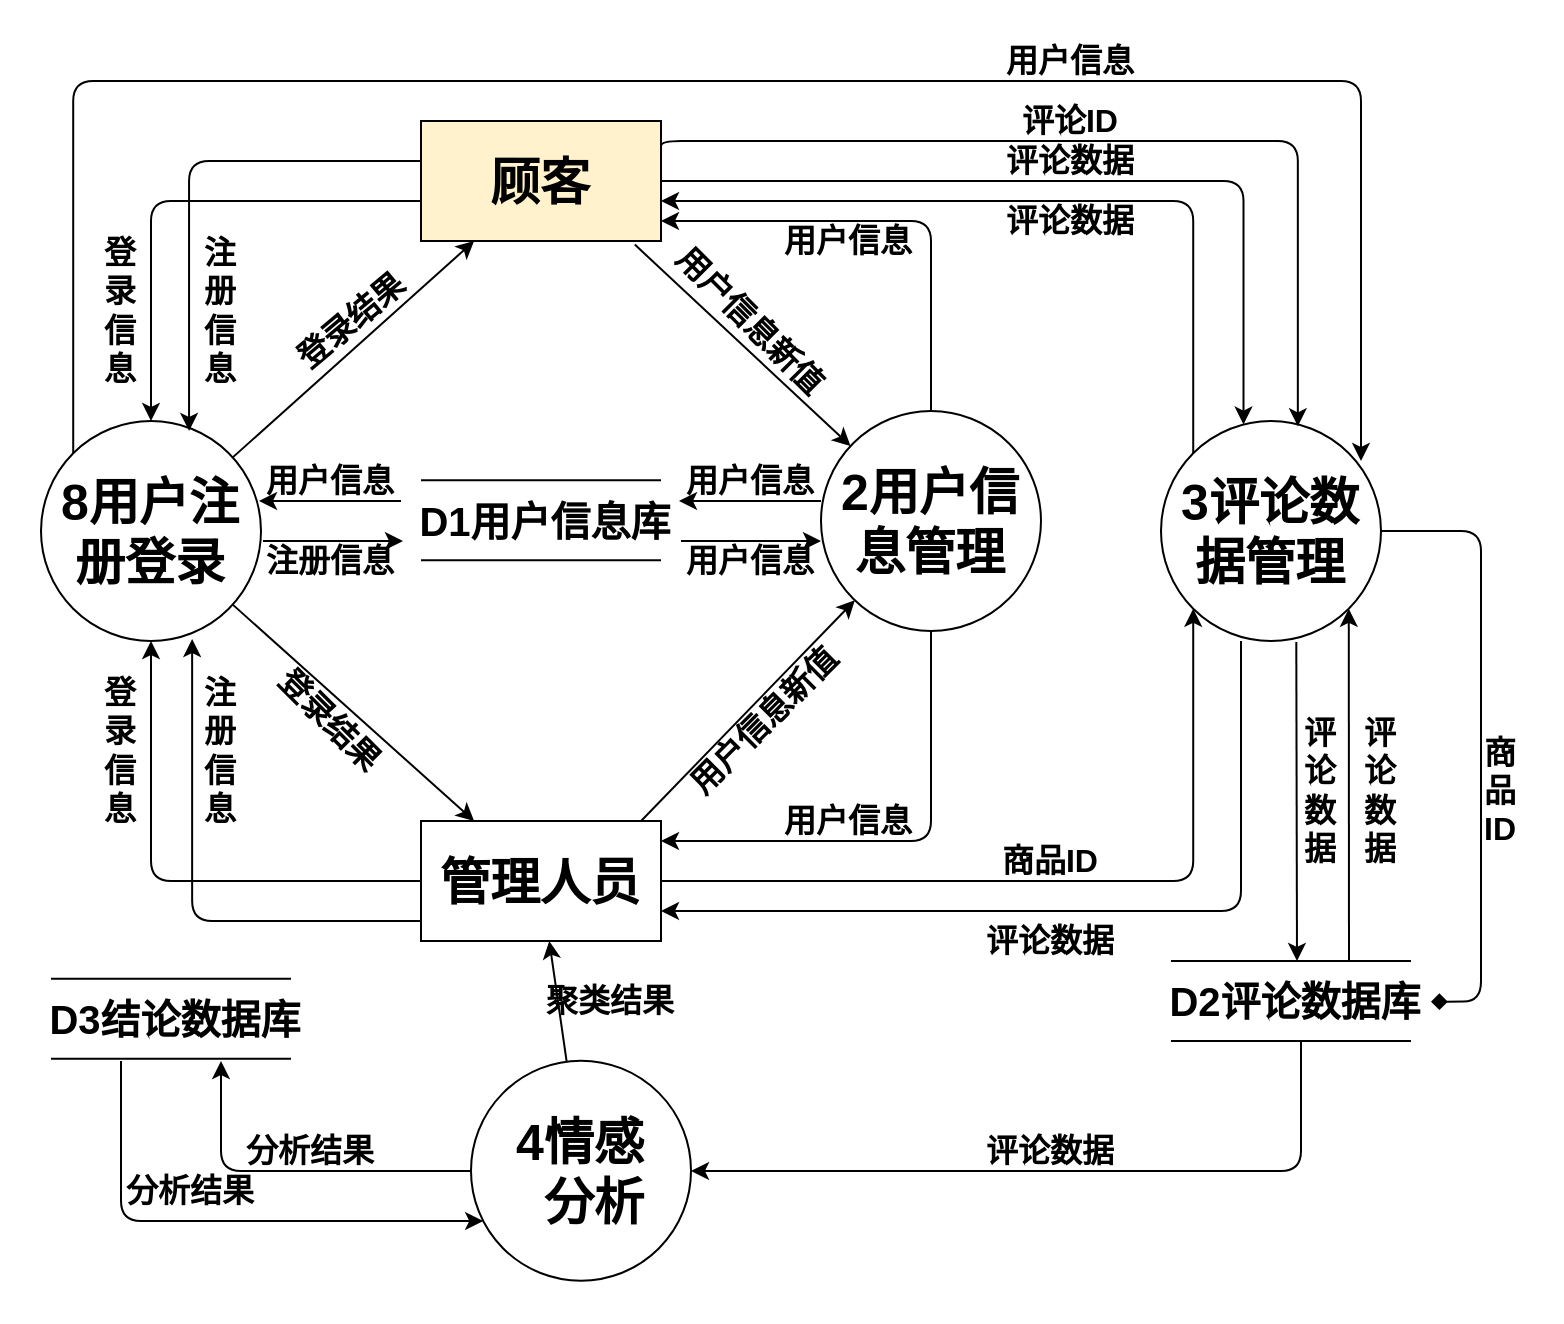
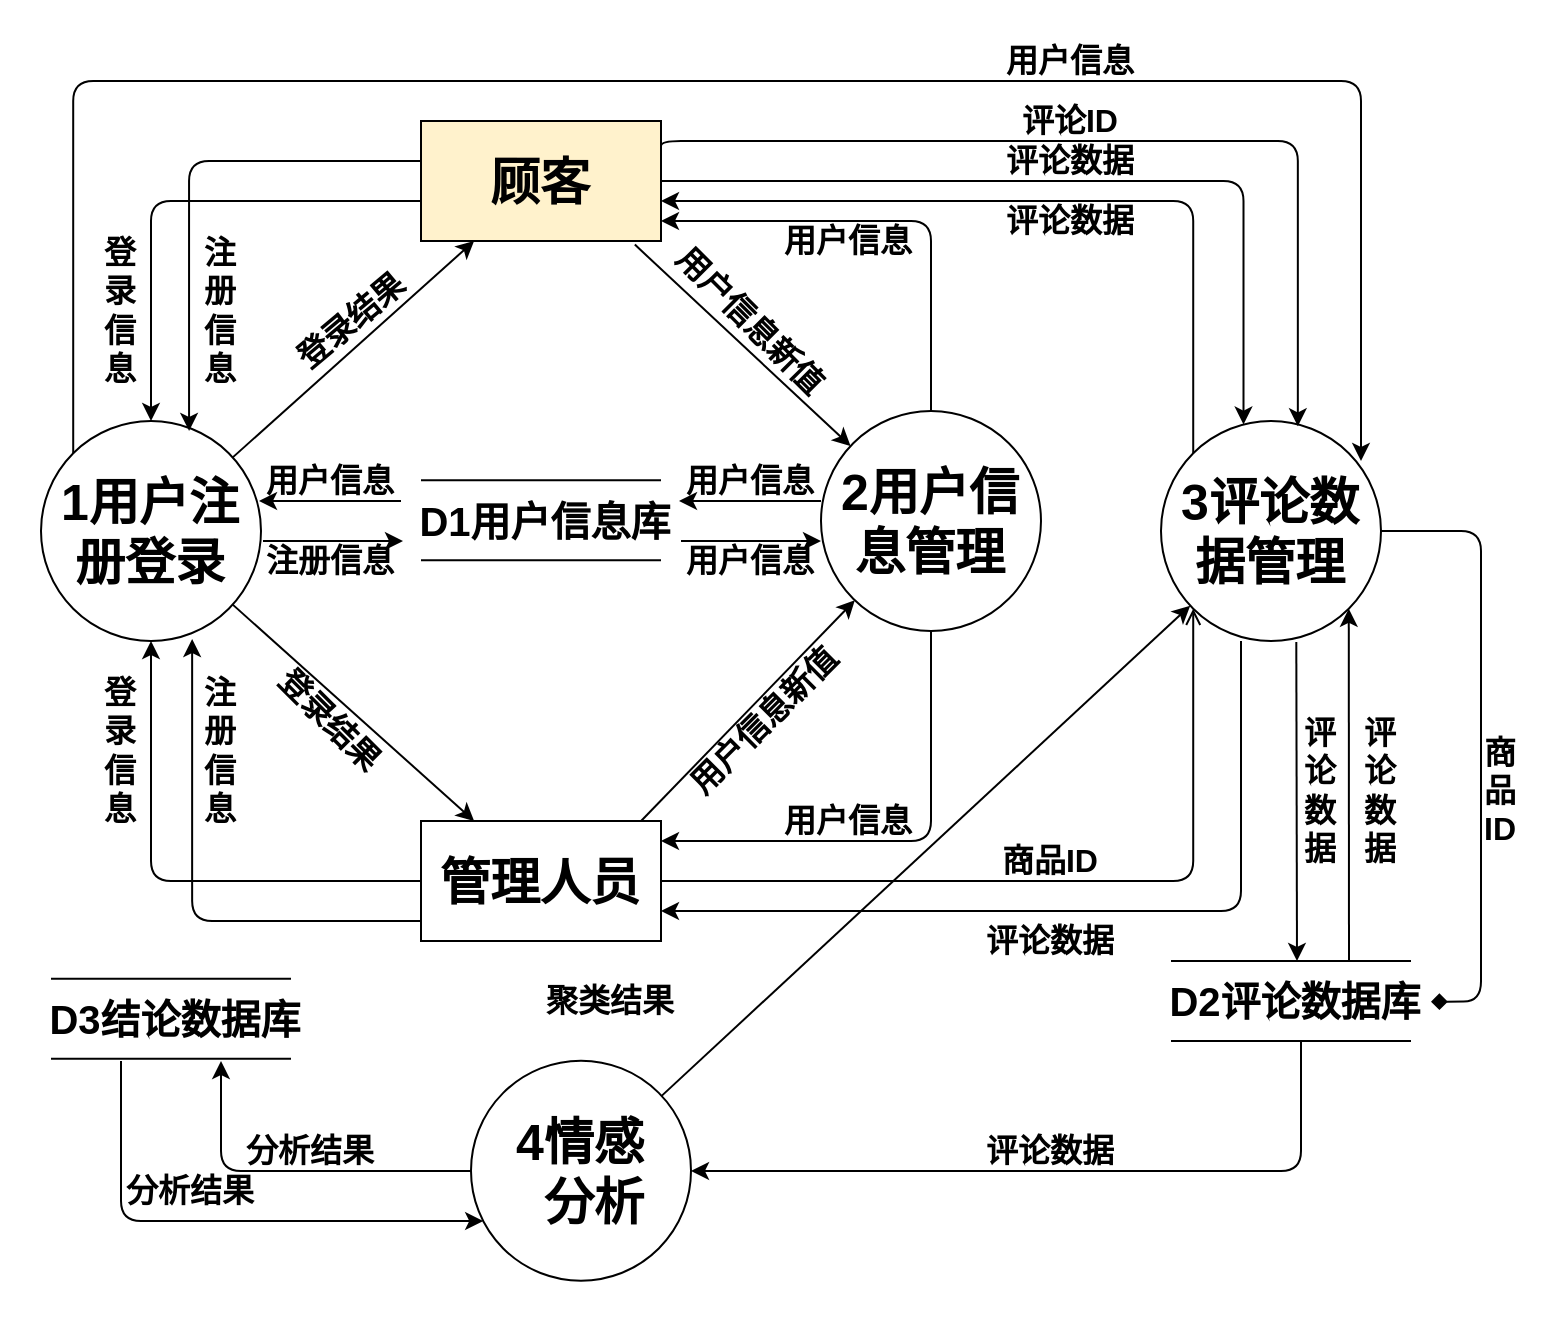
(151, 531) -> (151, 531)
(1193, 624) -> (1193, 620)
(559, 1008) -> (1039, 746)
